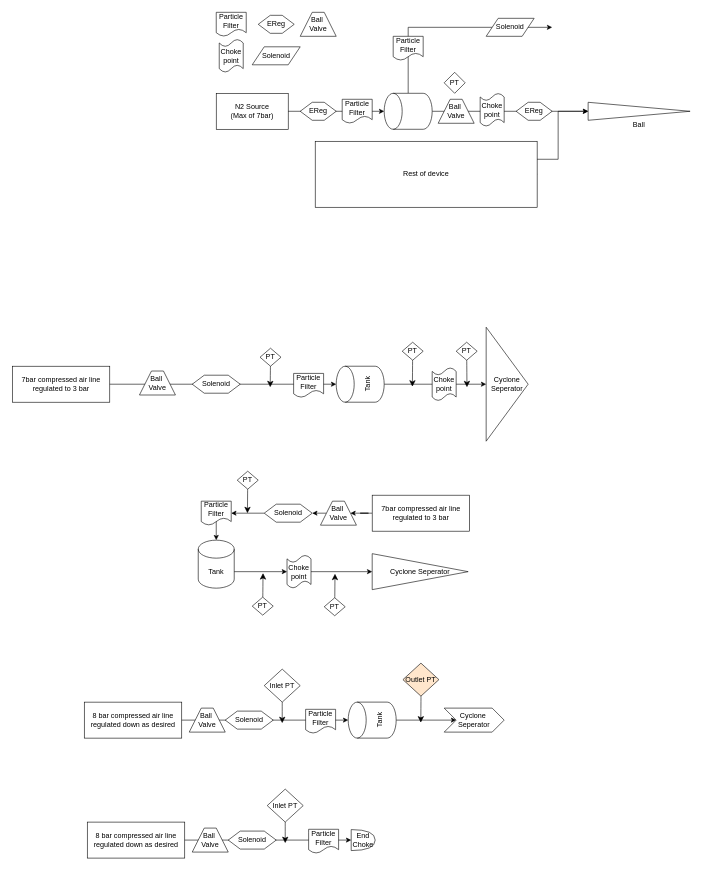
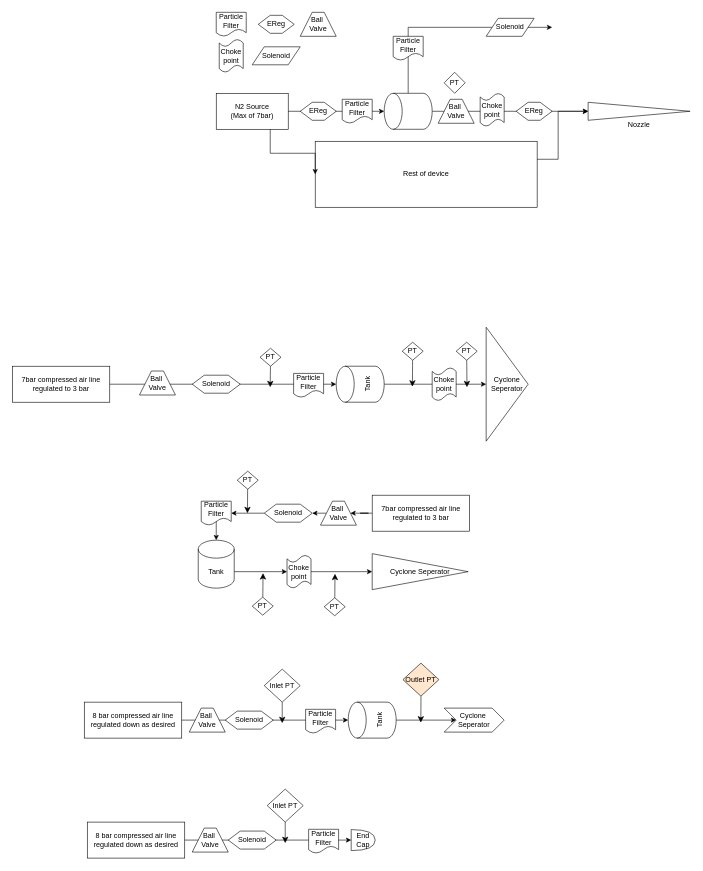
(639, 111) -> (639, 111)
none -> (292, 153)
(363, 840) -> (363, 840)
